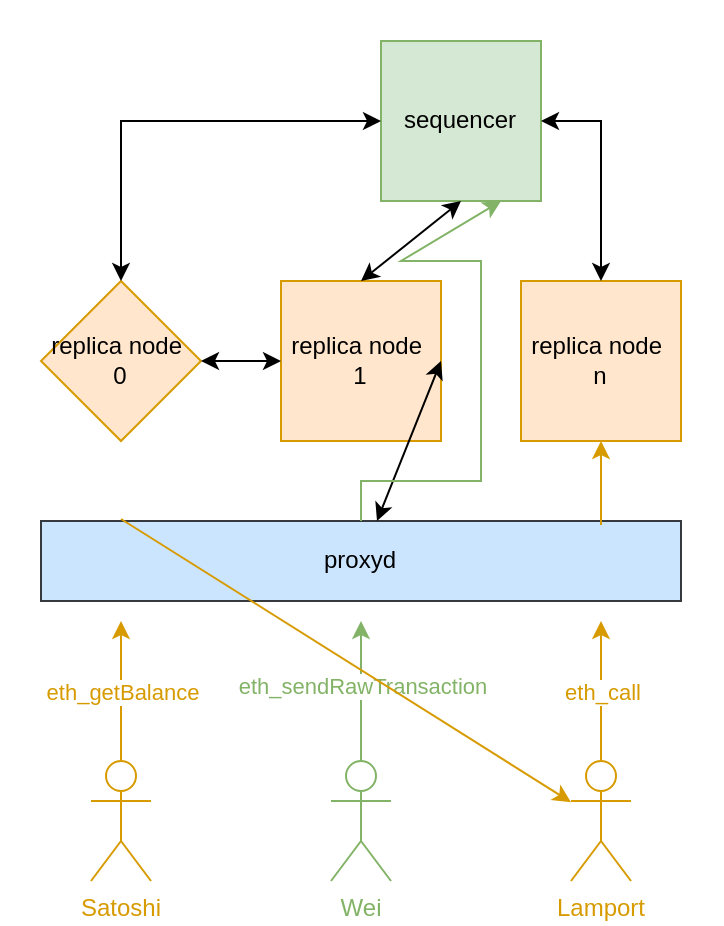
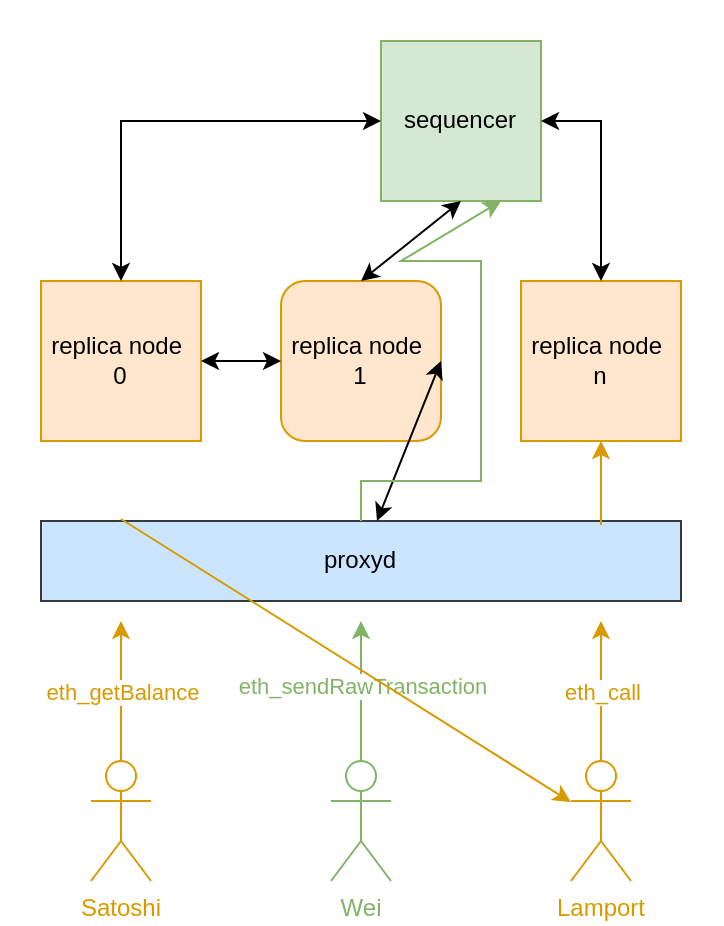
(121, 361) -> (121, 361)
(361, 361) -> (361, 361)
